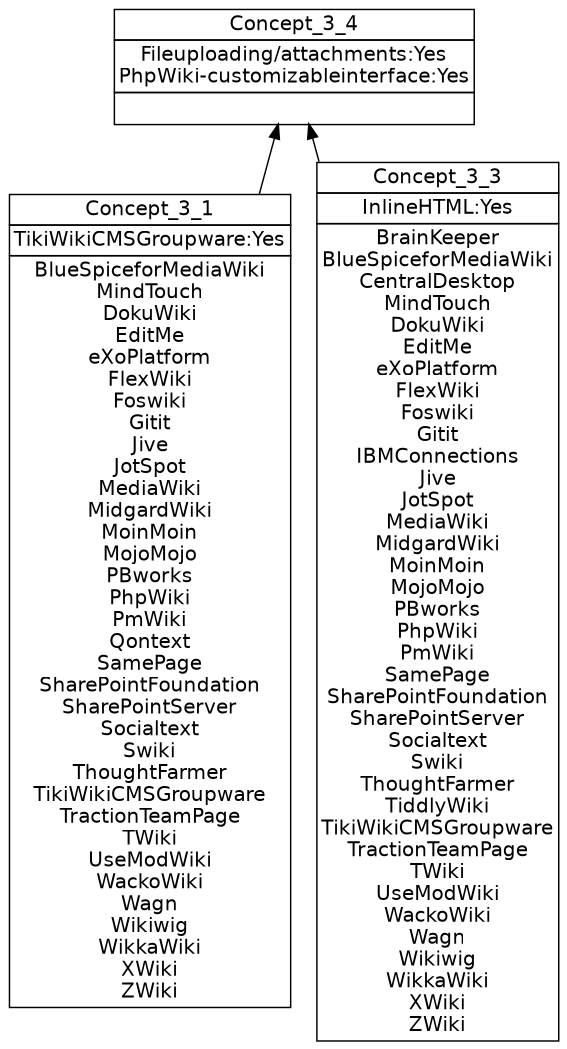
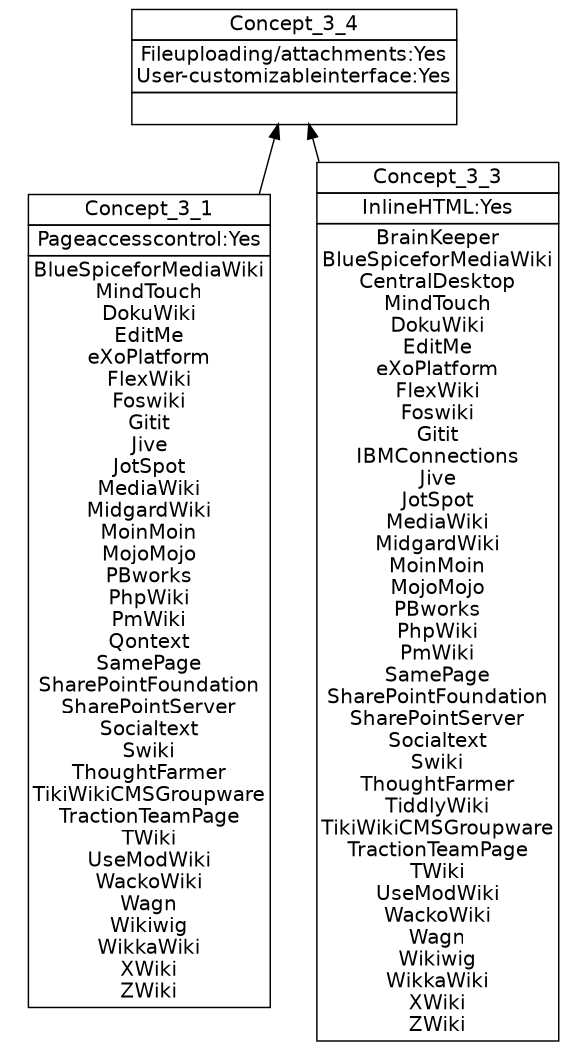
(294, 76) -> (294, 76)
(150, 240) -> (149, 240)
